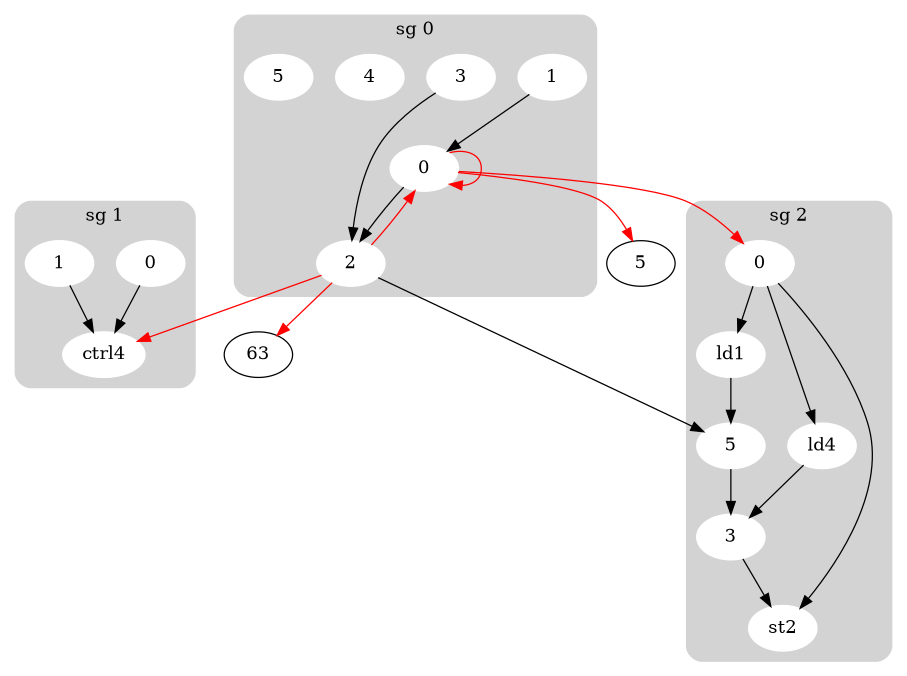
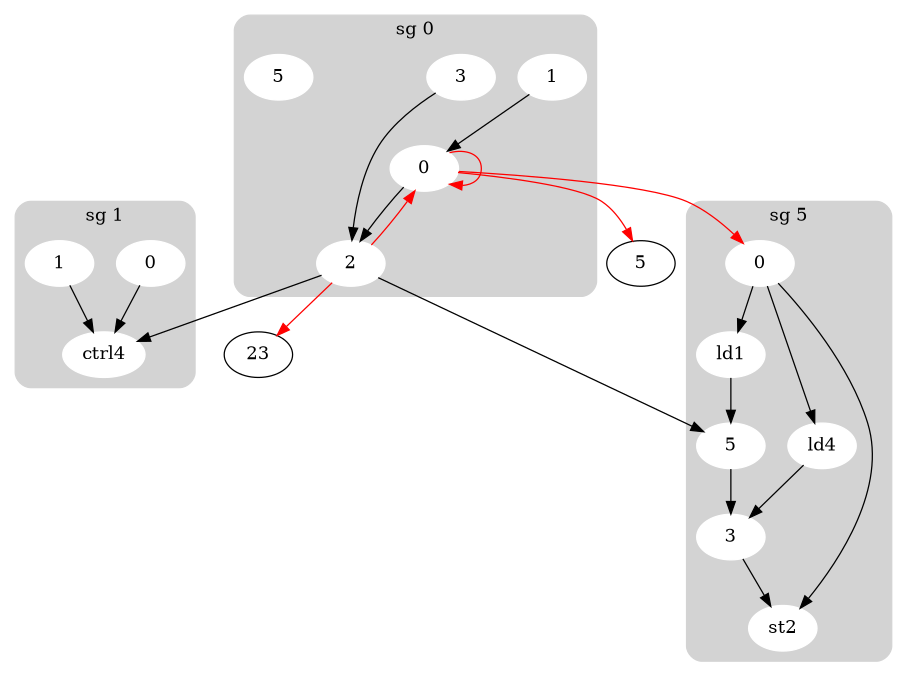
(370, 77) -> none
(789, 216) -> (789, 216)
(236, 306) -> (236, 306)
(258, 355) -> (258, 355)
